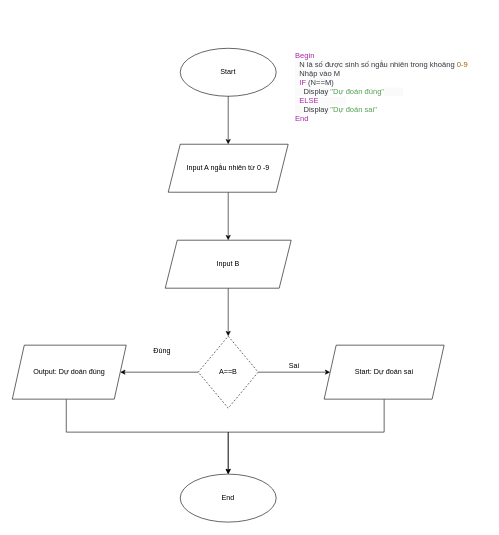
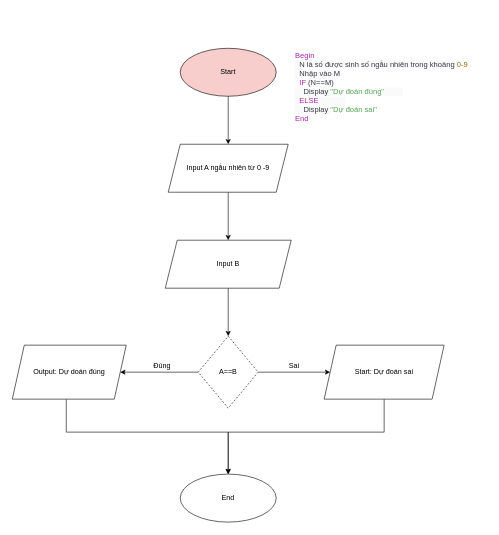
(228, 72) -> (228, 72)
(162, 351) -> (162, 366)
